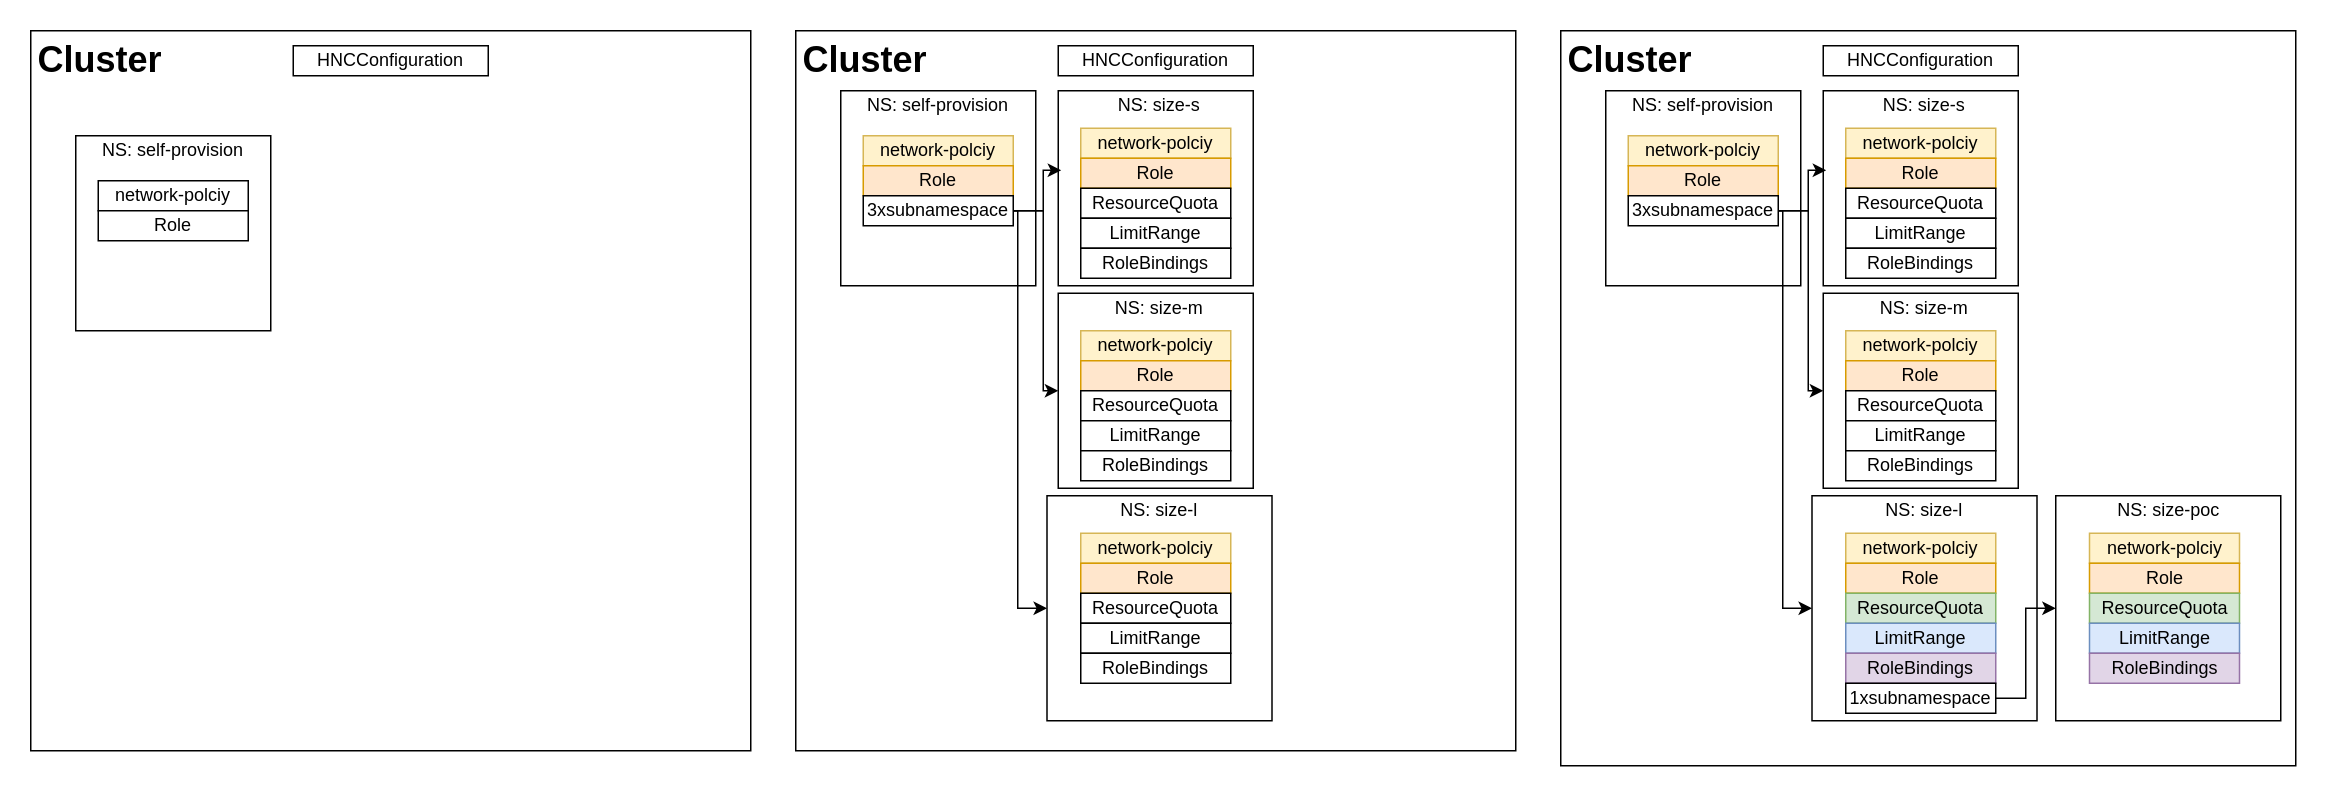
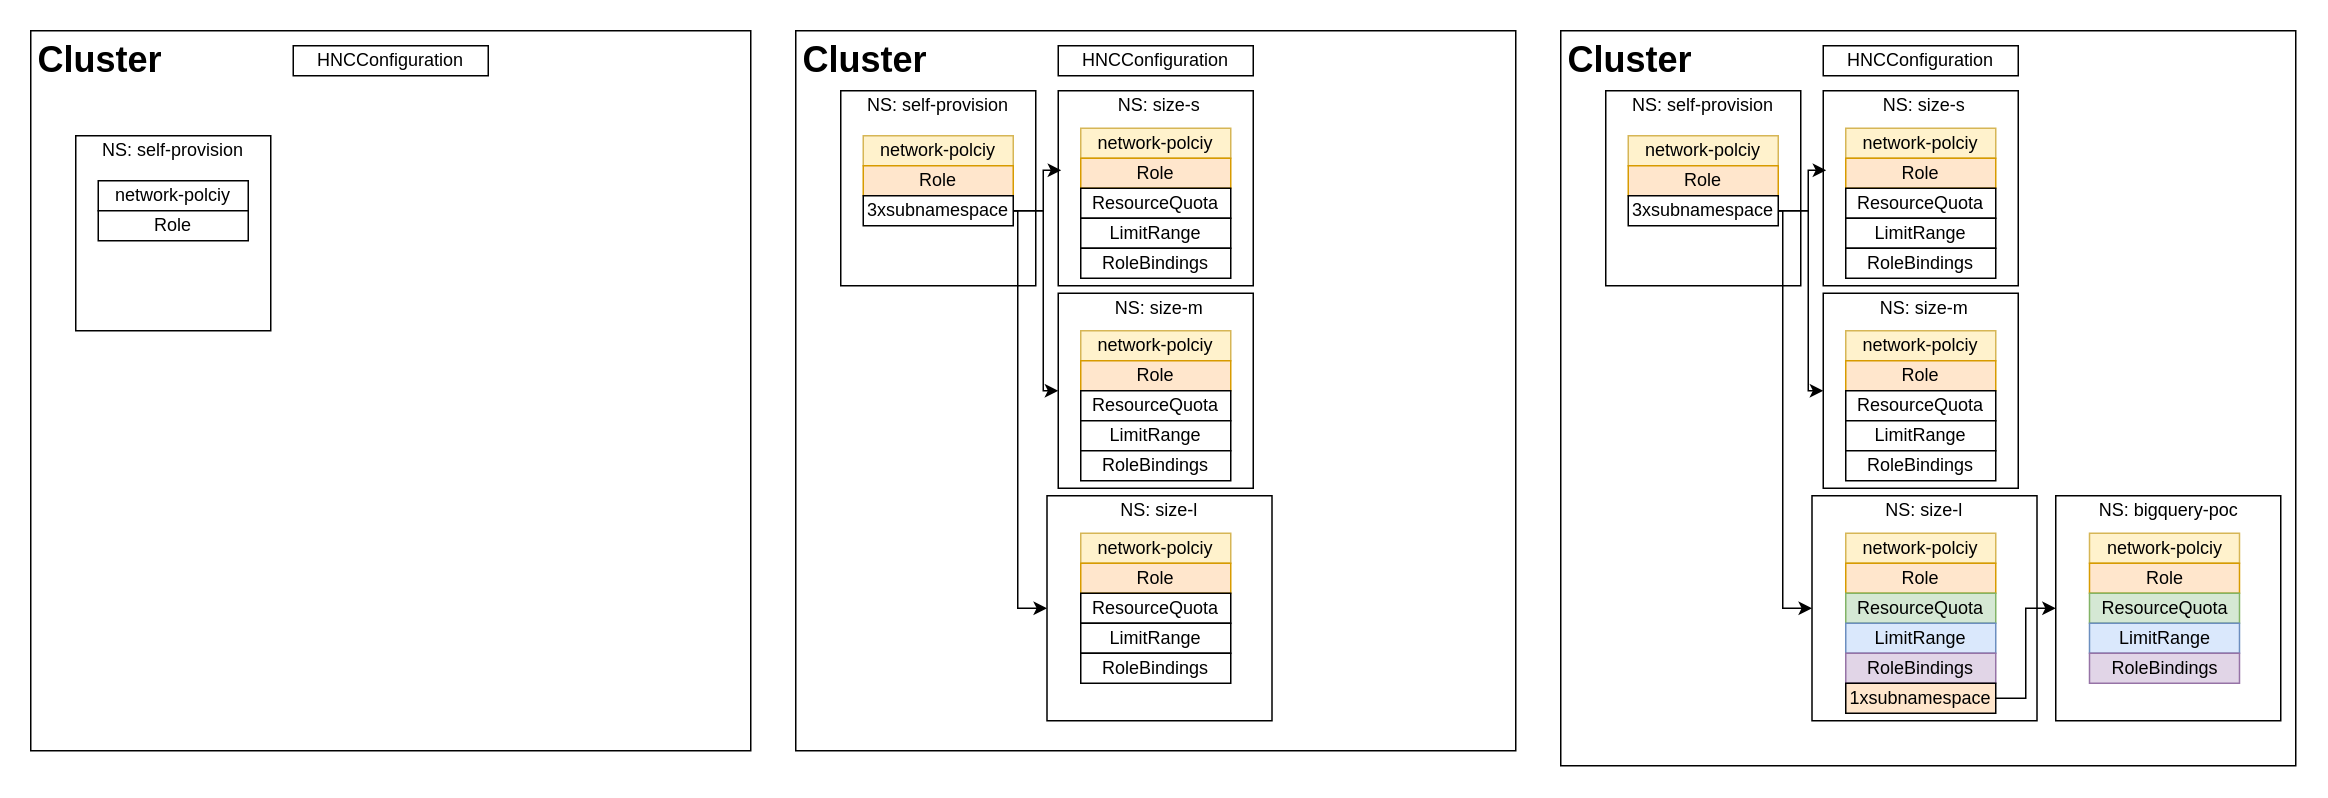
(2169, 511) -> (2169, 511)
(1921, 698) -> (1921, 698)
